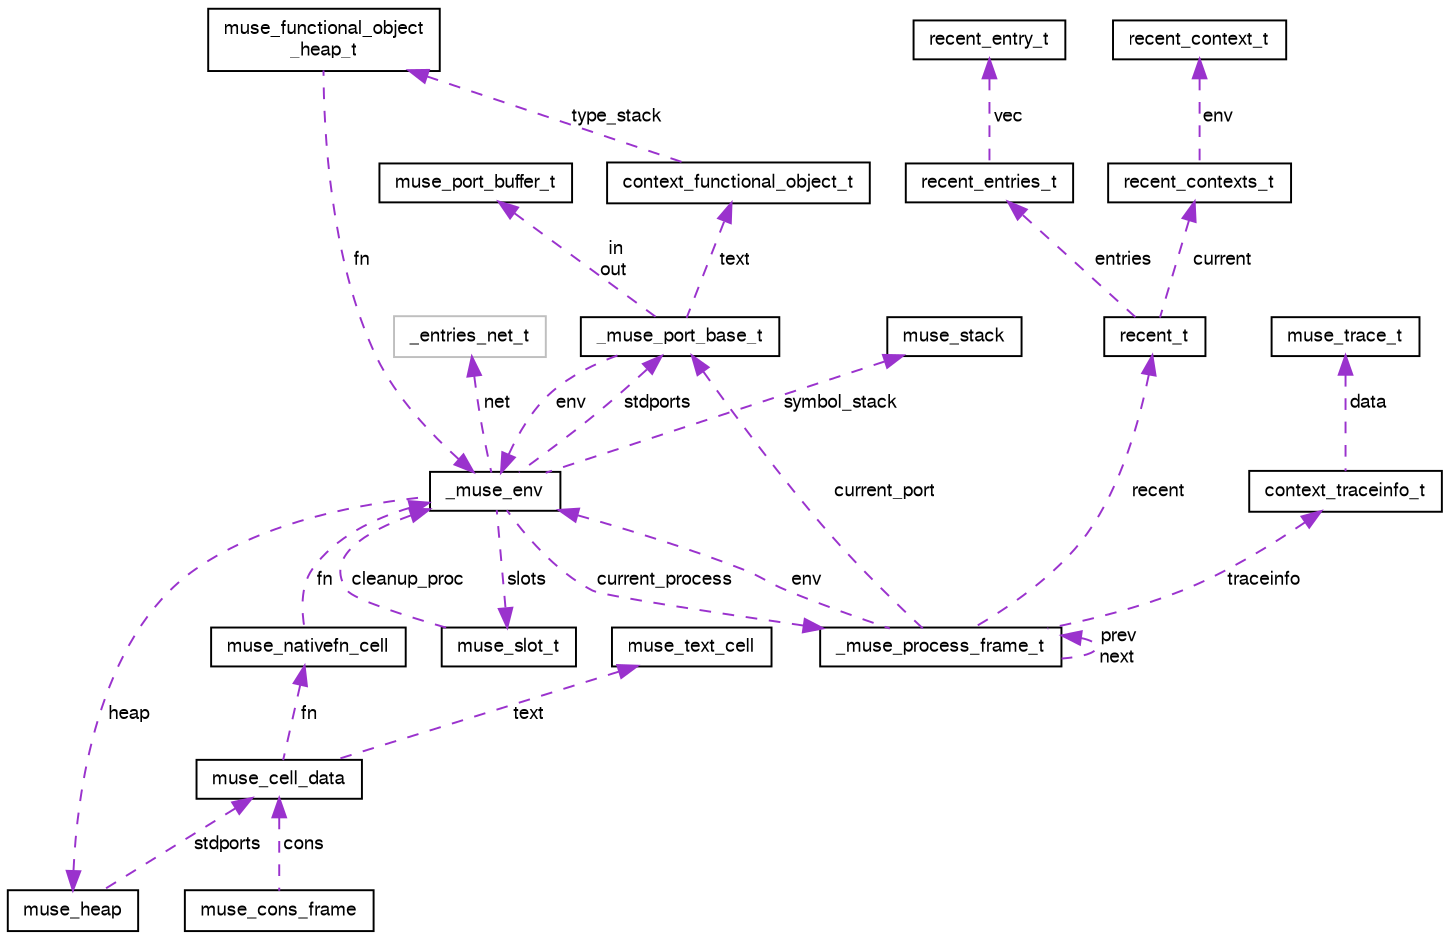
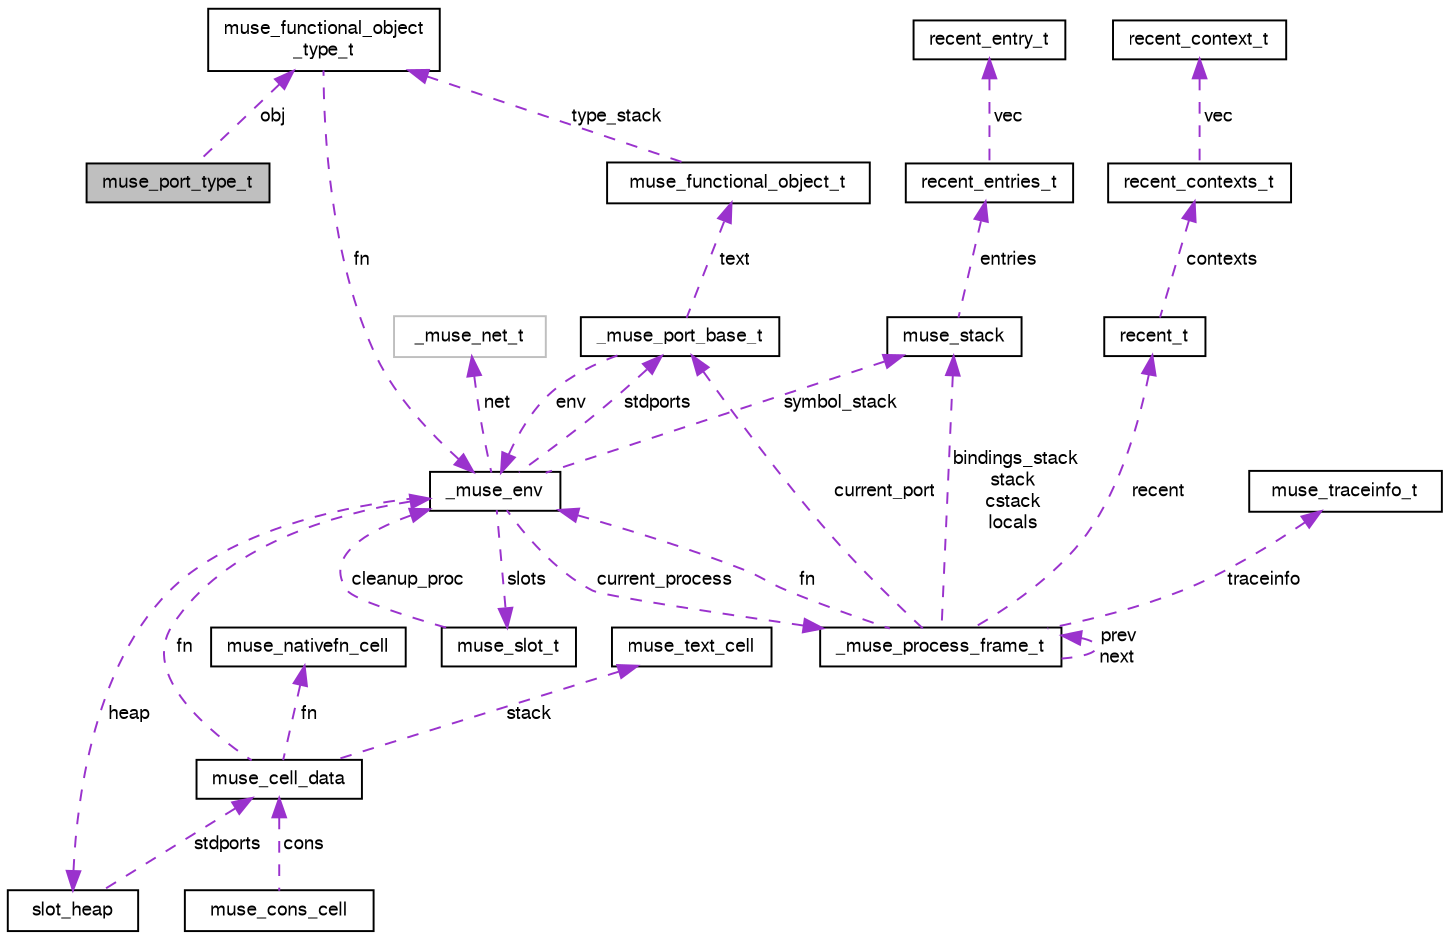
(324, 40) -> (324, 40)
(1217, 117) -> (1217, 117)
none -> (178, 183)
(476, 183) -> none
(738, 183) -> (738, 183)
(1221, 260) -> (1221, 260)
(1080, 267) -> (970, 269)
(470, 337) -> (470, 337)
(1346, 337) -> none
(1346, 491) -> (1346, 491)
none -> (947, 502)
(331, 548) -> (207, 587)
(806, 580) -> (806, 580)
(527, 714) -> (527, 714)
(73, 911) -> (73, 911)
(279, 911) -> (279, 911)
